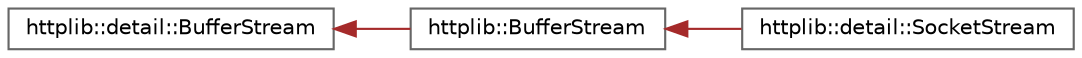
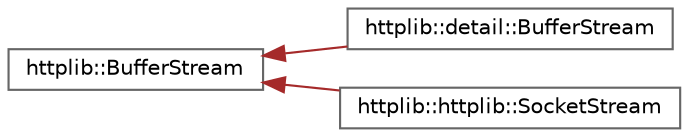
(383, 29) -> (316, 50)
(908, 29) -> (510, 108)
